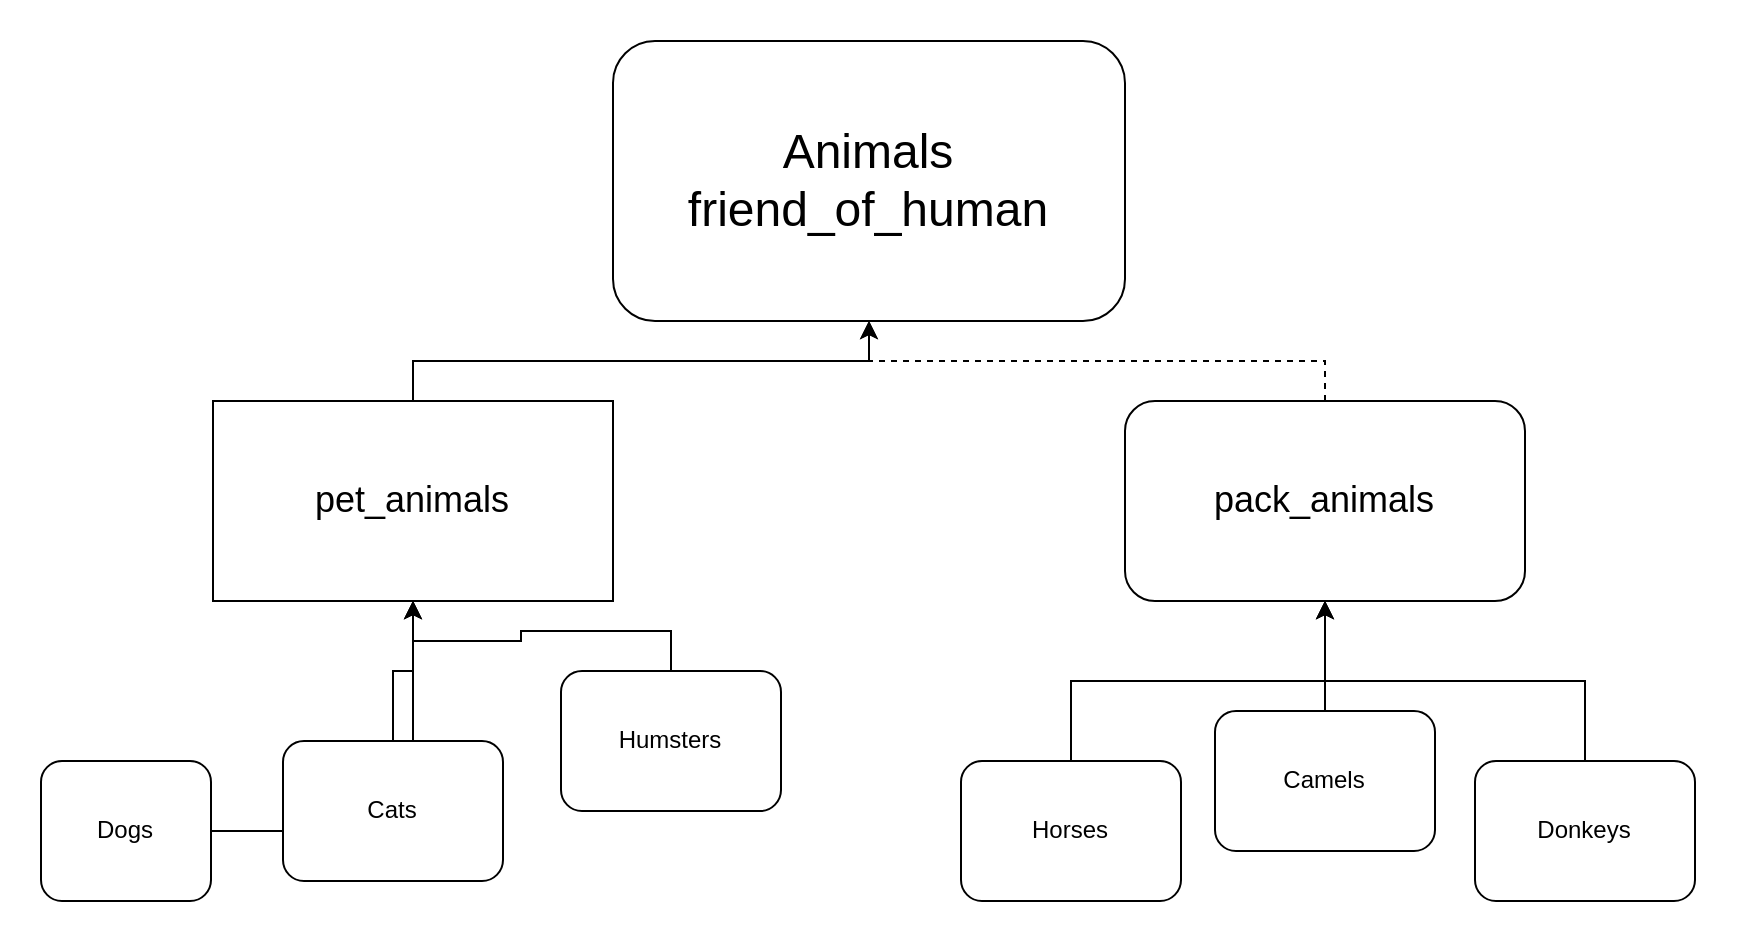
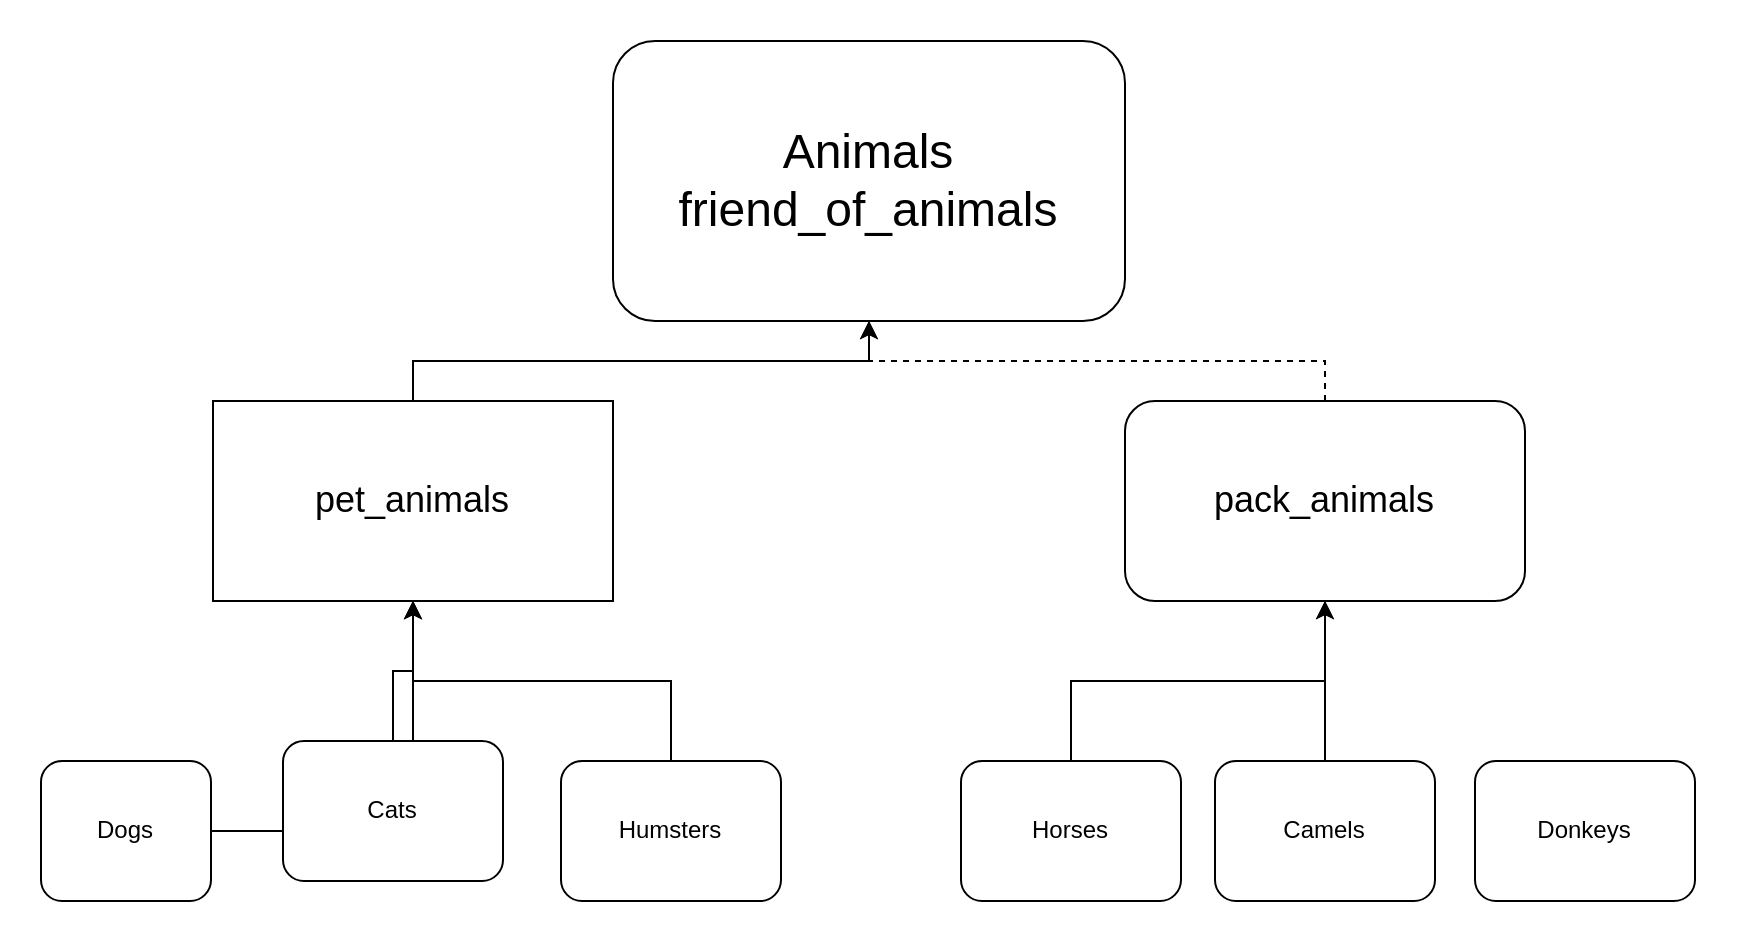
(869, 181) -> (869, 181)
(1497, 681) -> none
(671, 741) -> (671, 831)
(1325, 781) -> (1325, 831)
